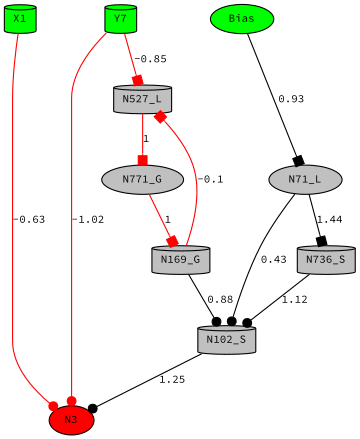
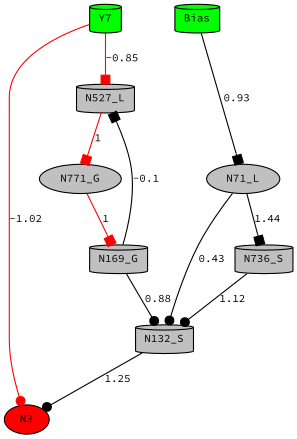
(20, 19) -> none
(242, 19) -> (197, 19)
(196, 180) -> (132, 183)
(227, 340) -> (165, 339)
